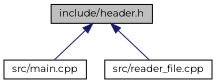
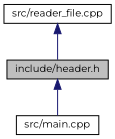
(134, 45) -> (58, 47)
